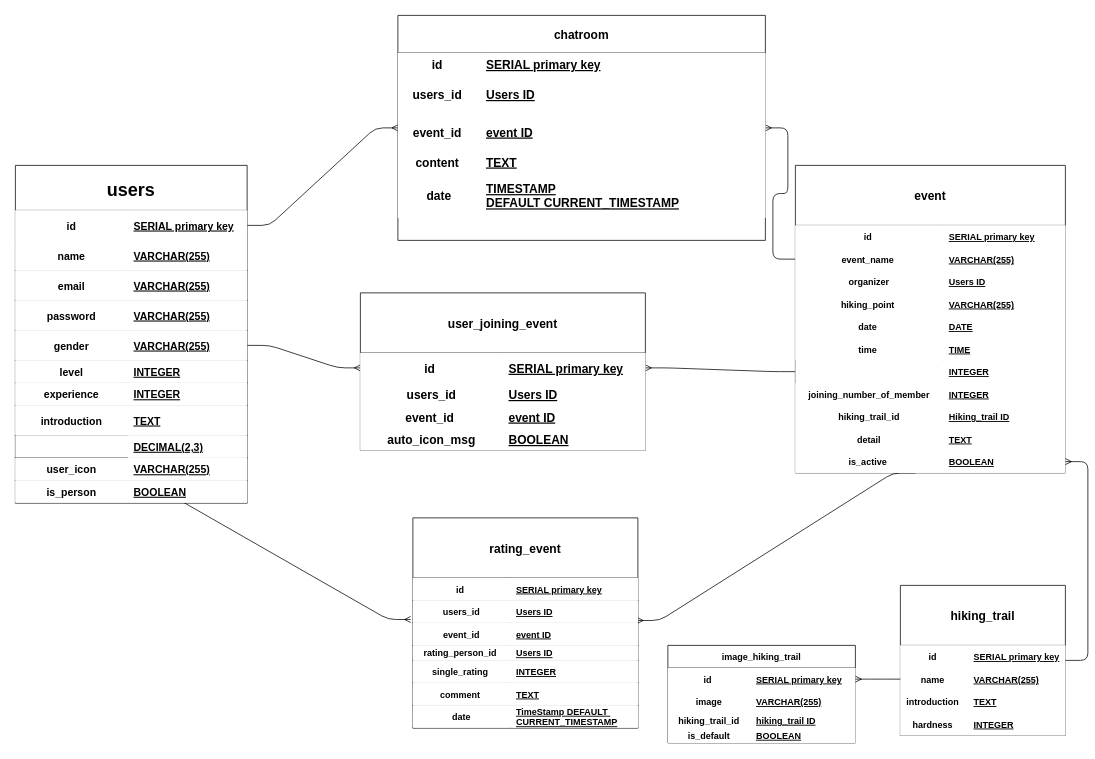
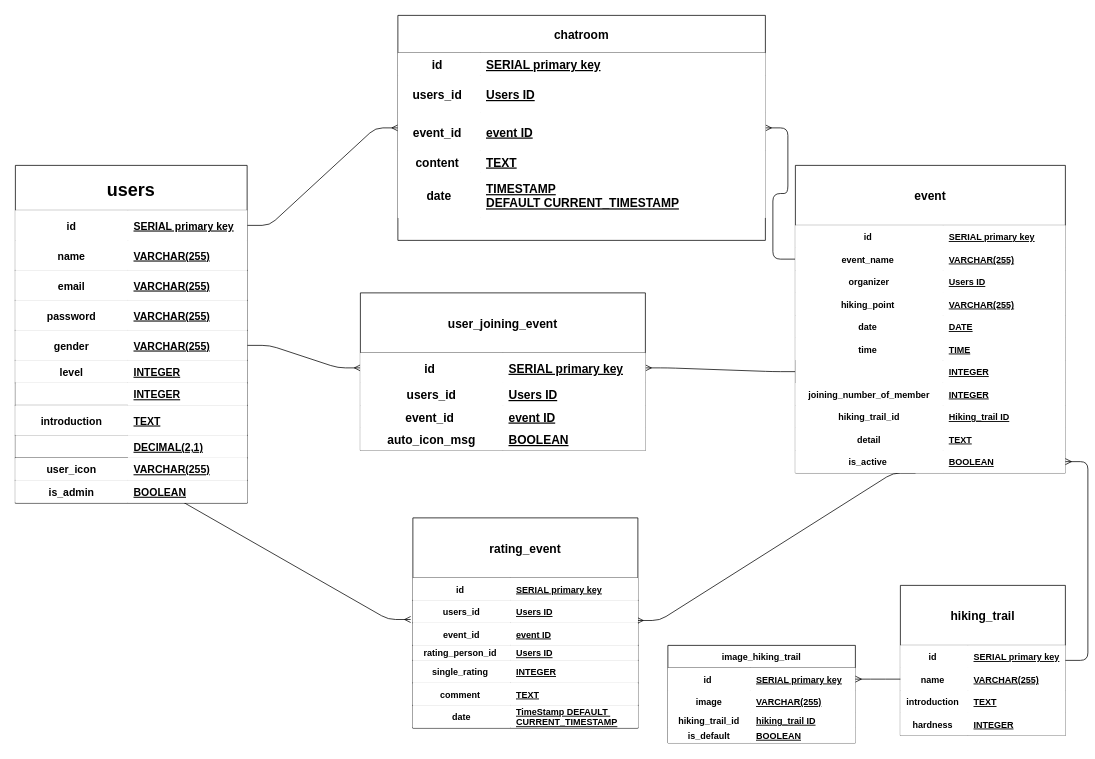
(72, 394) -> none
(167, 447) -> (167, 447)
(71, 492) -> (71, 492)
